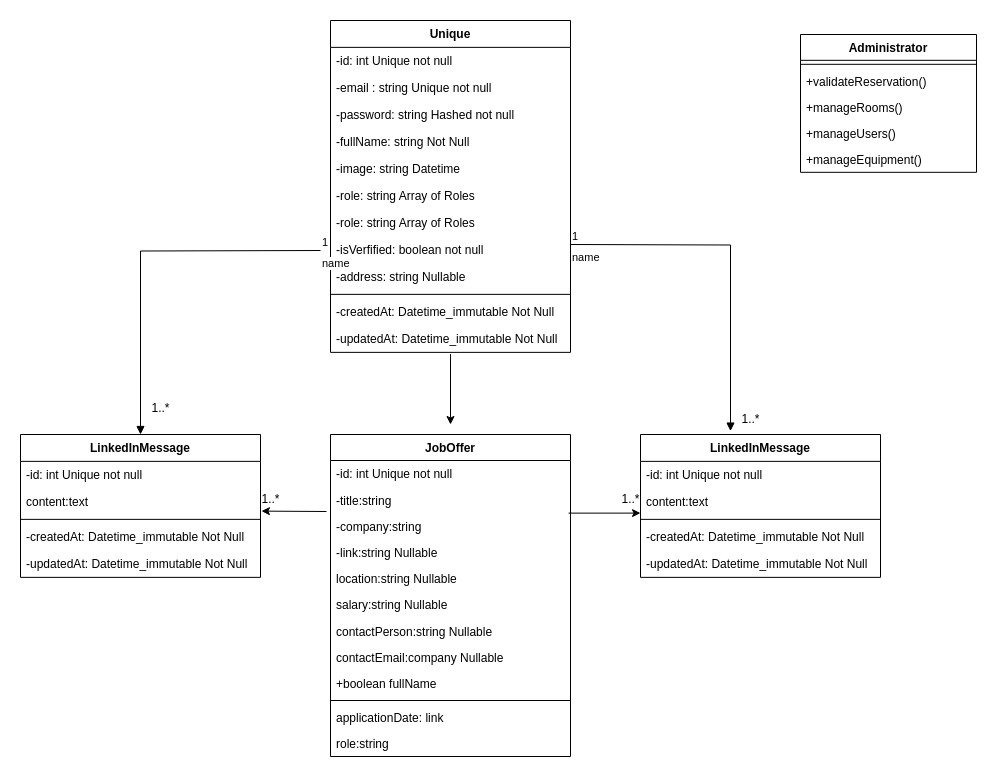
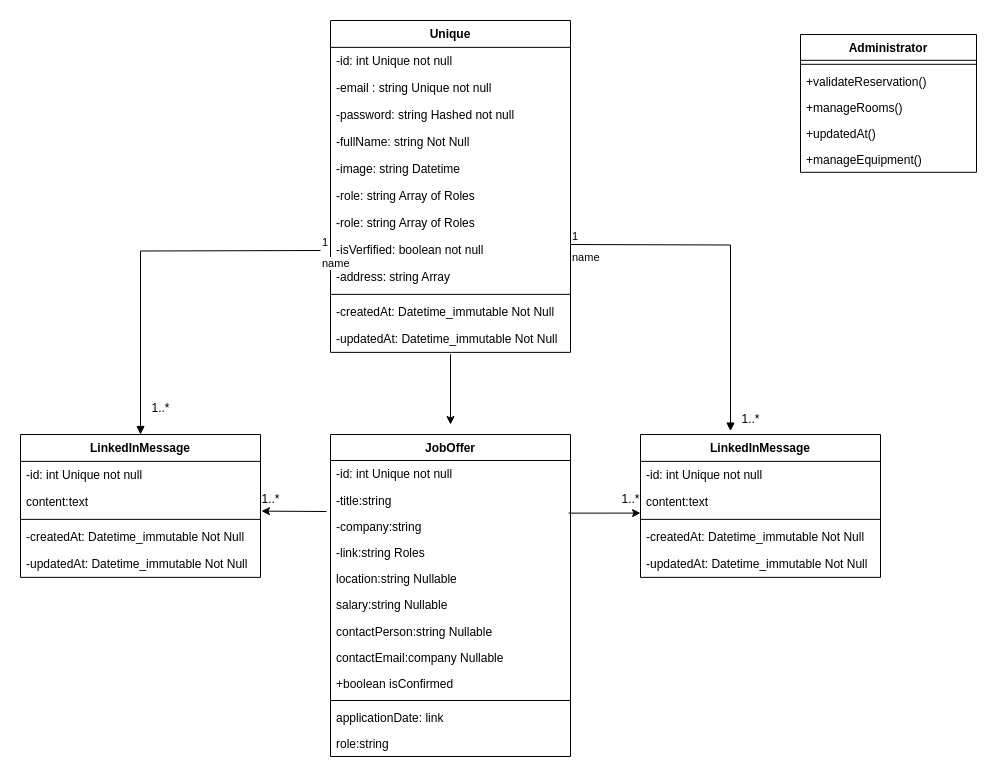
(853, 134) -> (846, 134)
(409, 277) -> (404, 277)
(394, 553) -> (387, 553)
(387, 684) -> (397, 684)
